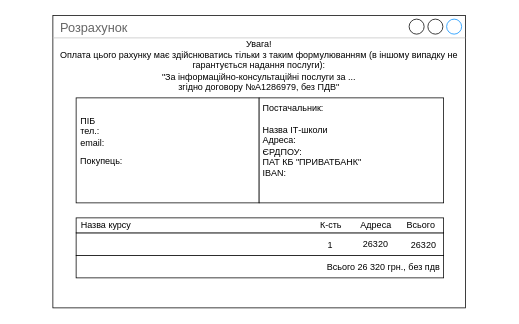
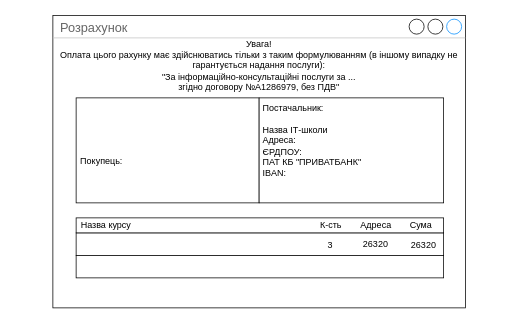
(102, 132) -> none
(421, 225) -> (421, 225)
(330, 245) -> (330, 245)
(384, 267) -> none
